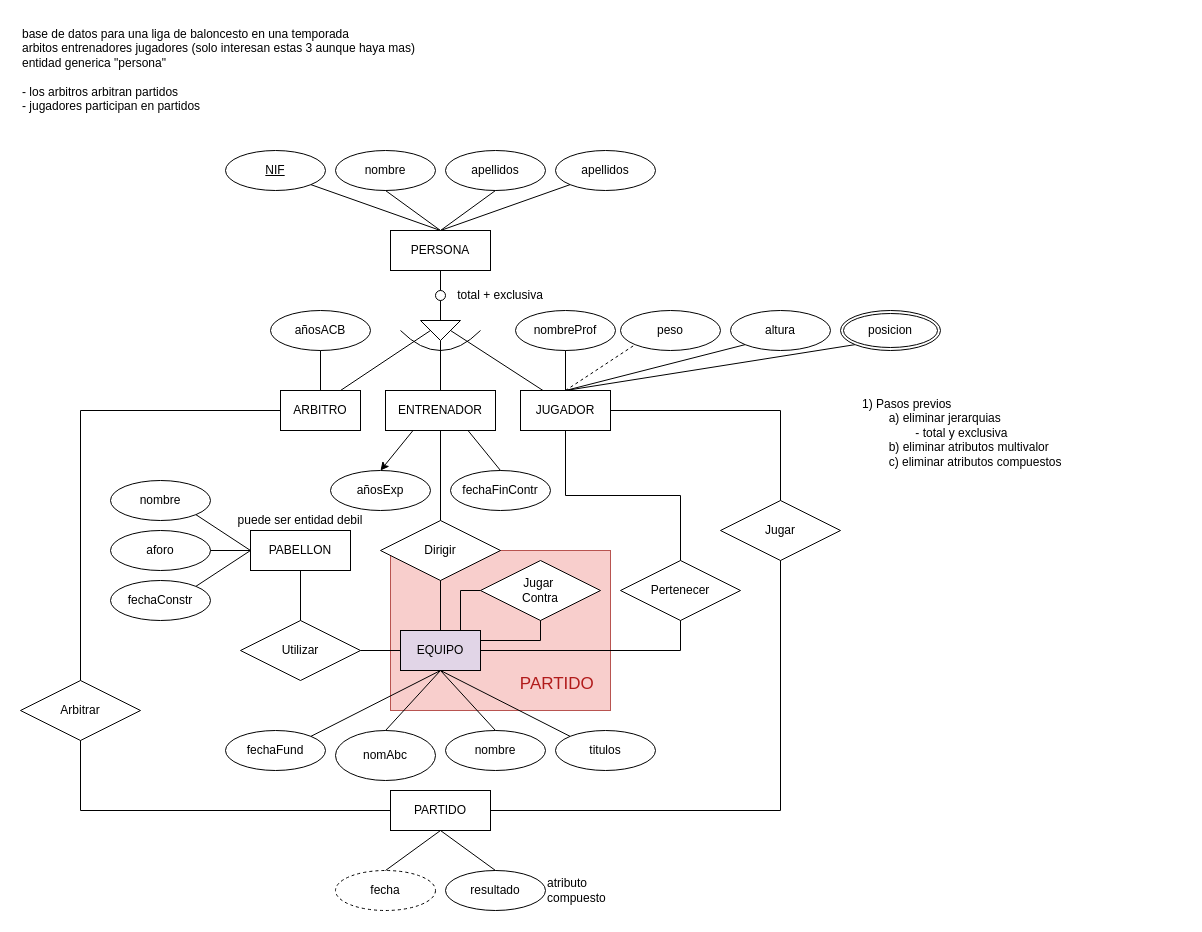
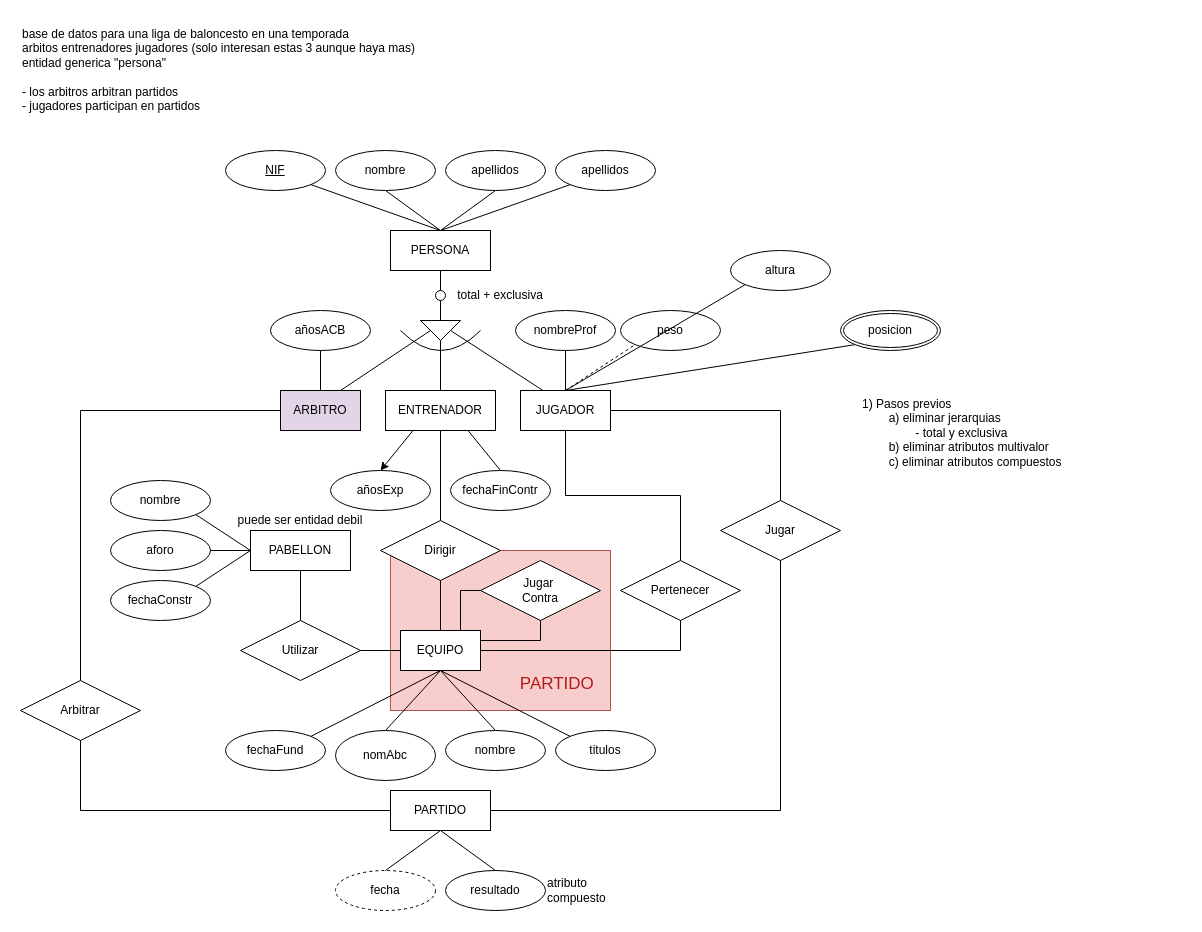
(781, 331) -> (781, 271)
(321, 411) -> (321, 411)
(441, 651) -> (441, 651)
